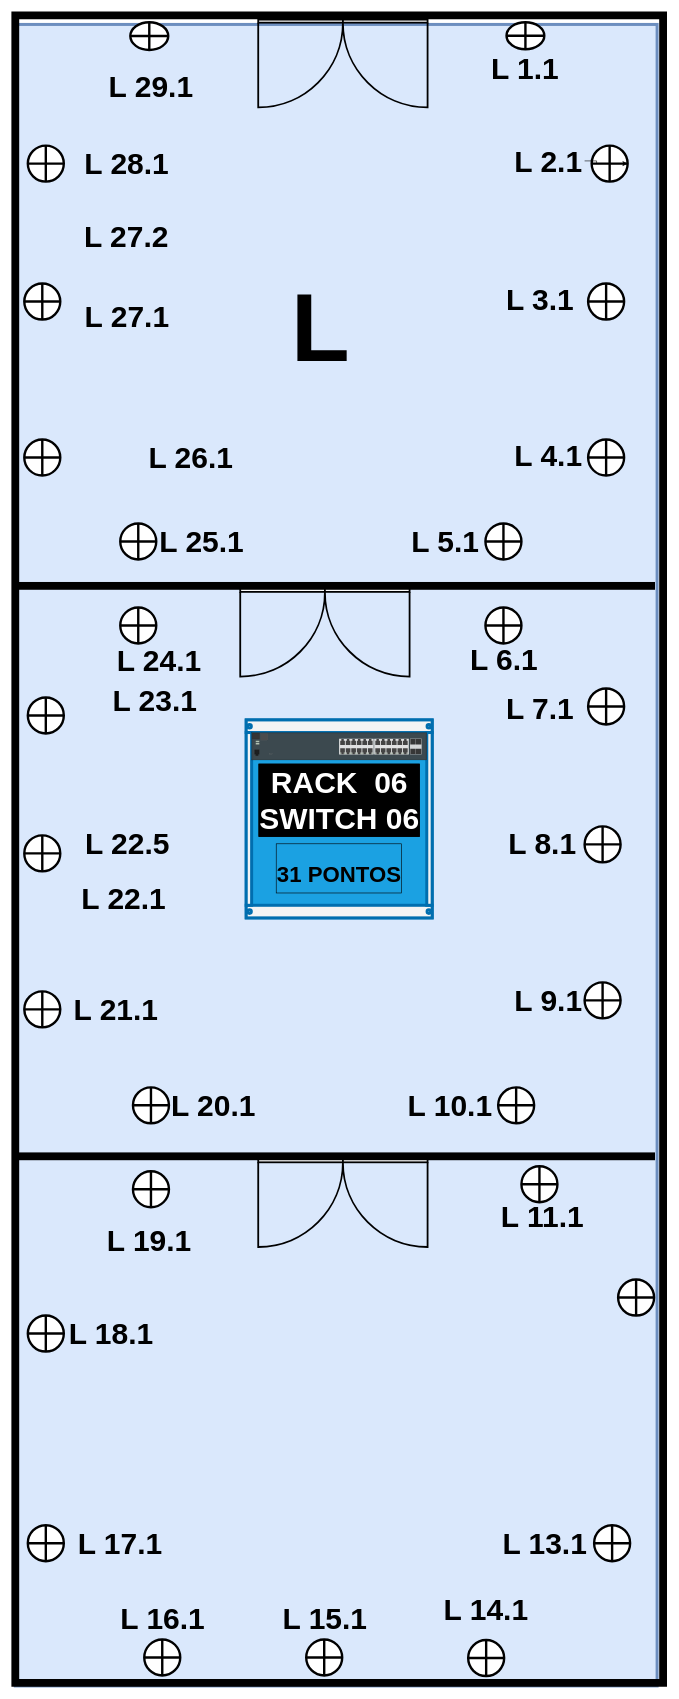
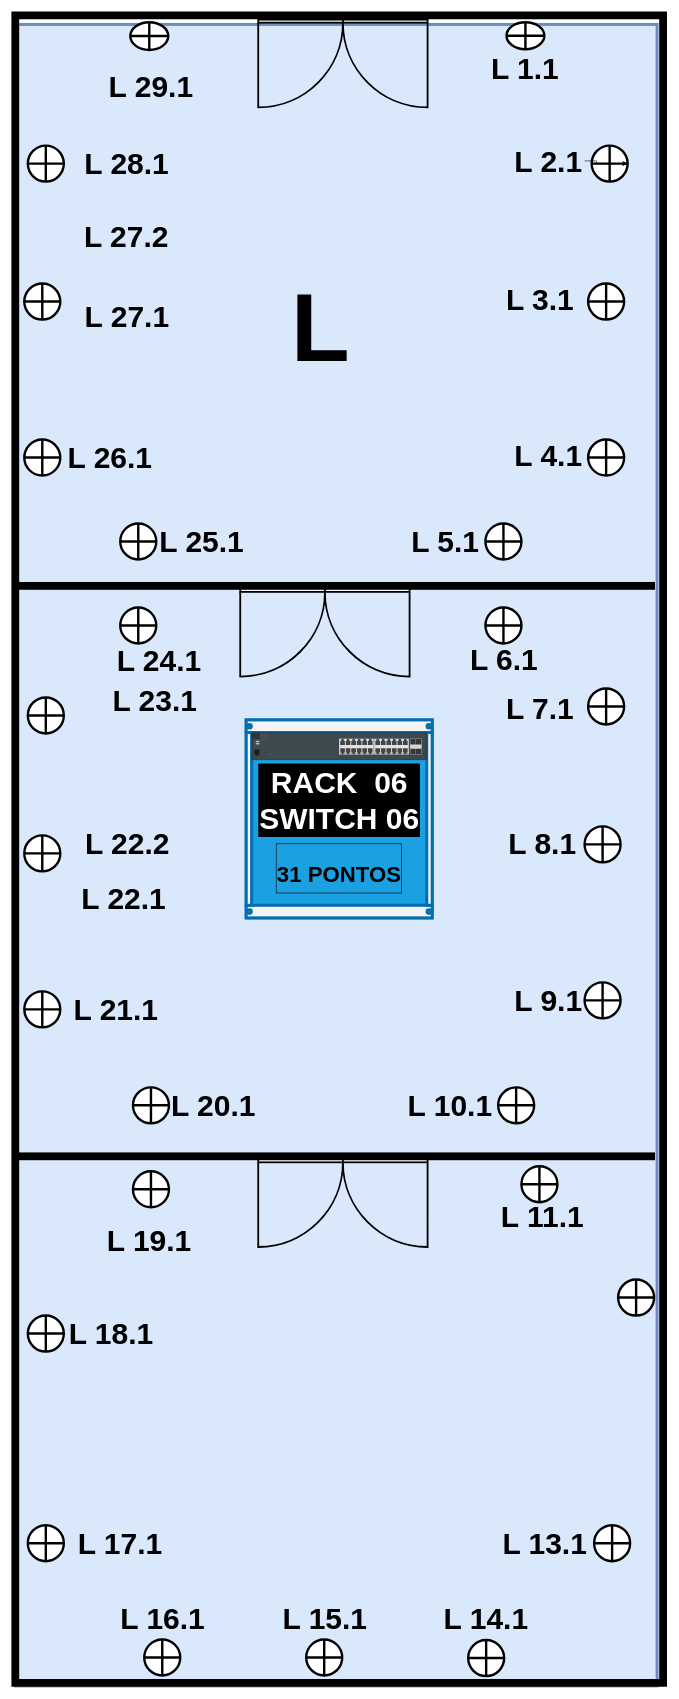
(191, 458) -> (110, 458)
(128, 843) -> (128, 843)
(486, 1610) -> (486, 1619)
